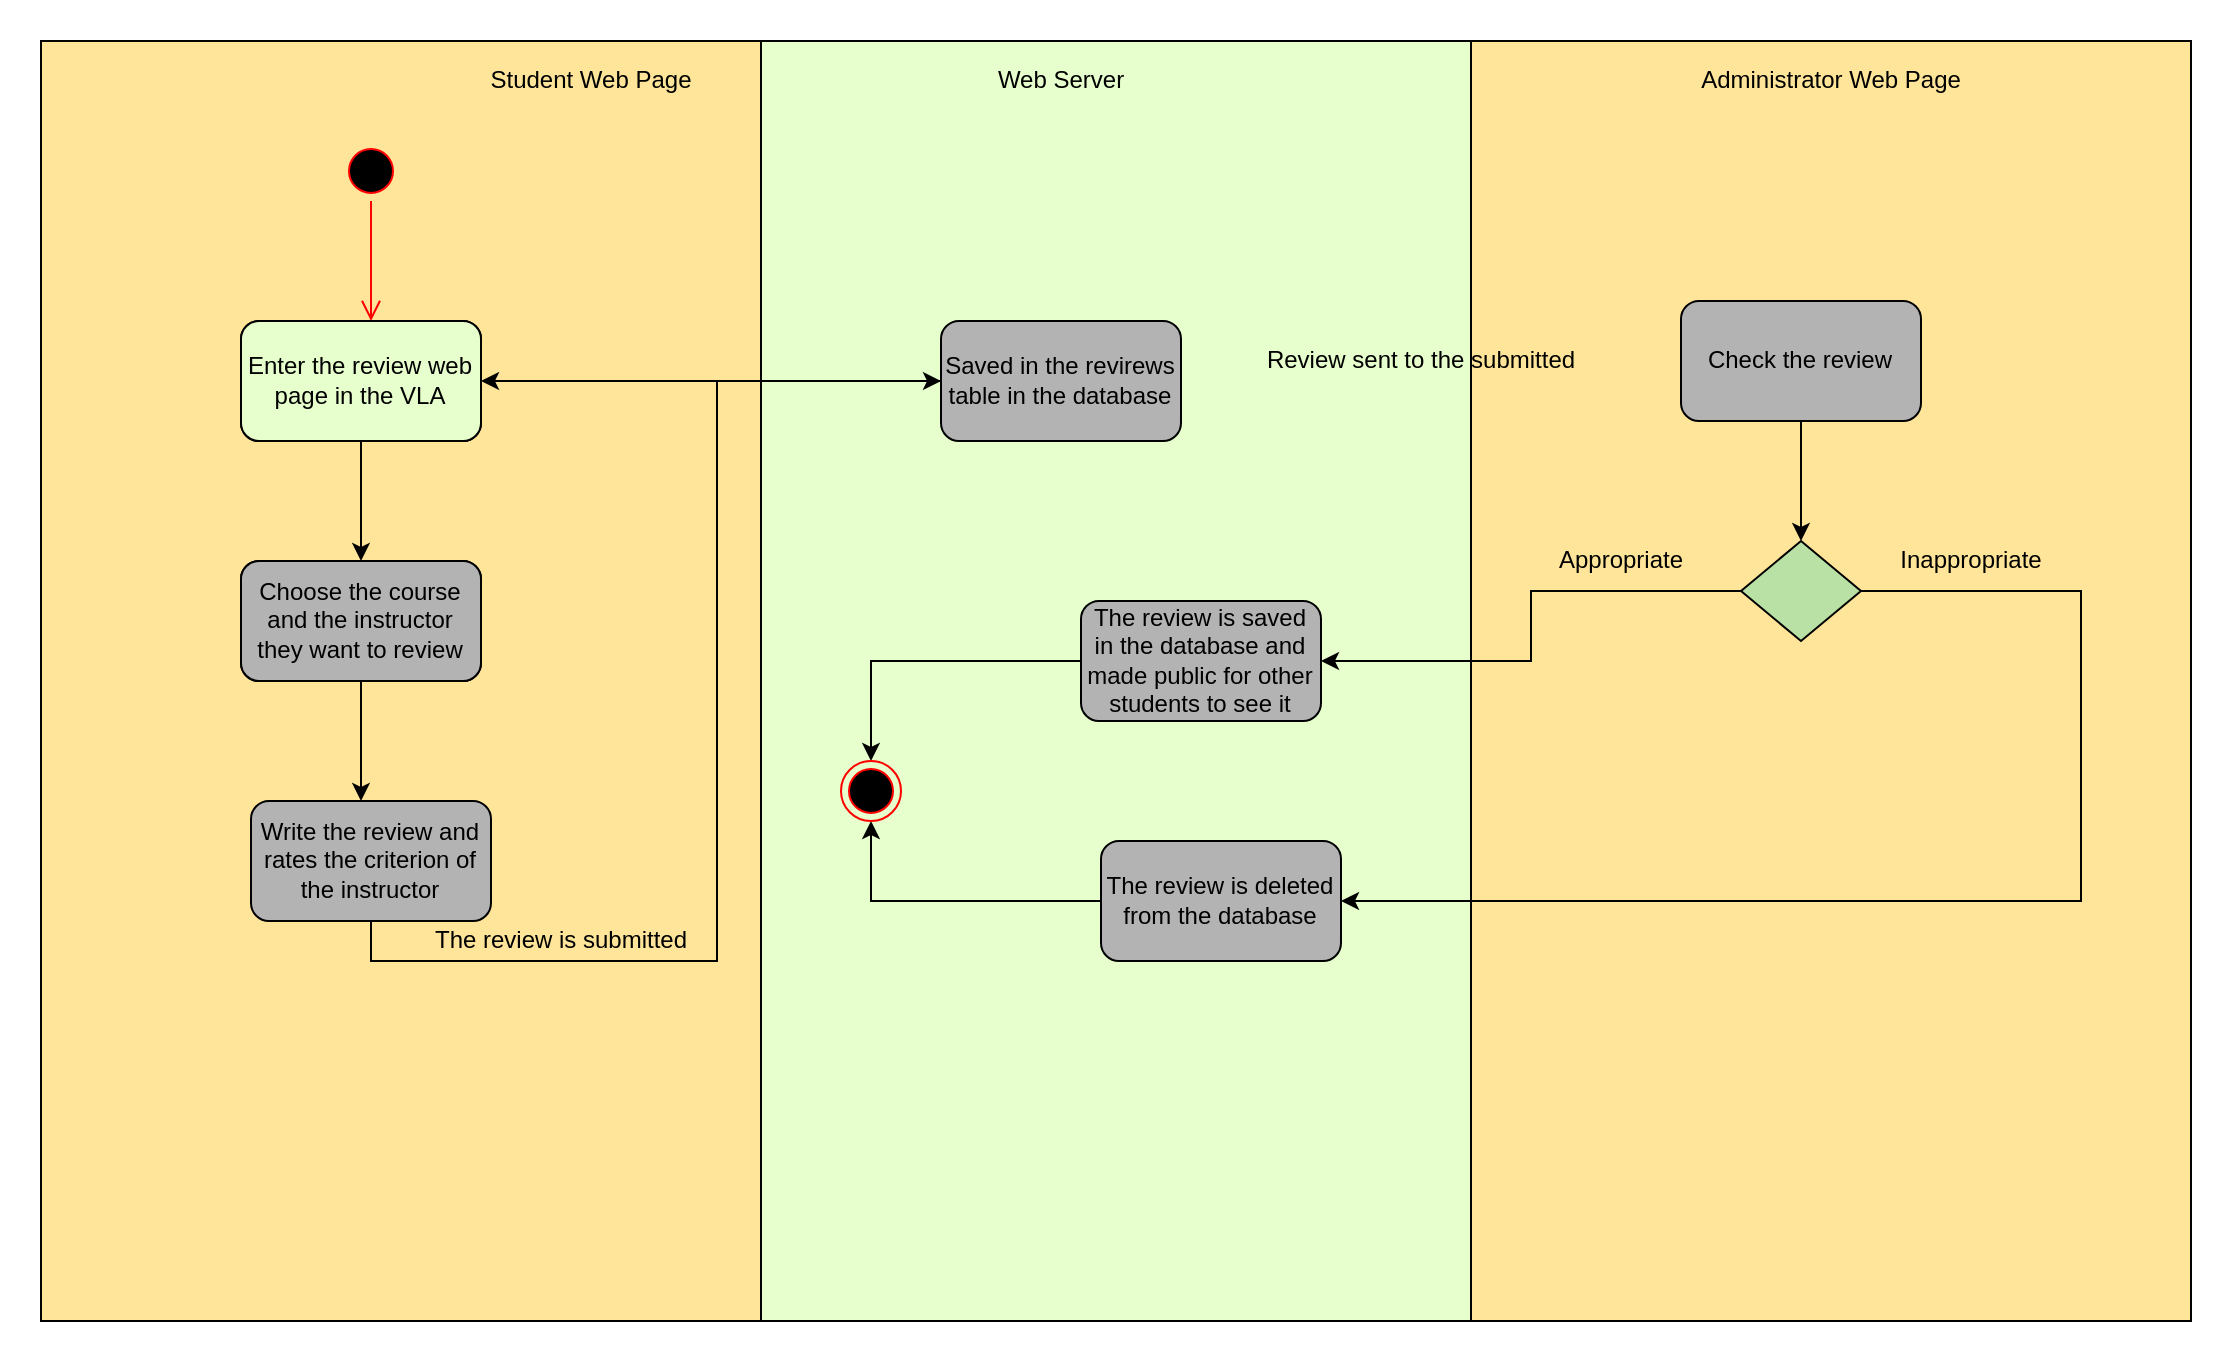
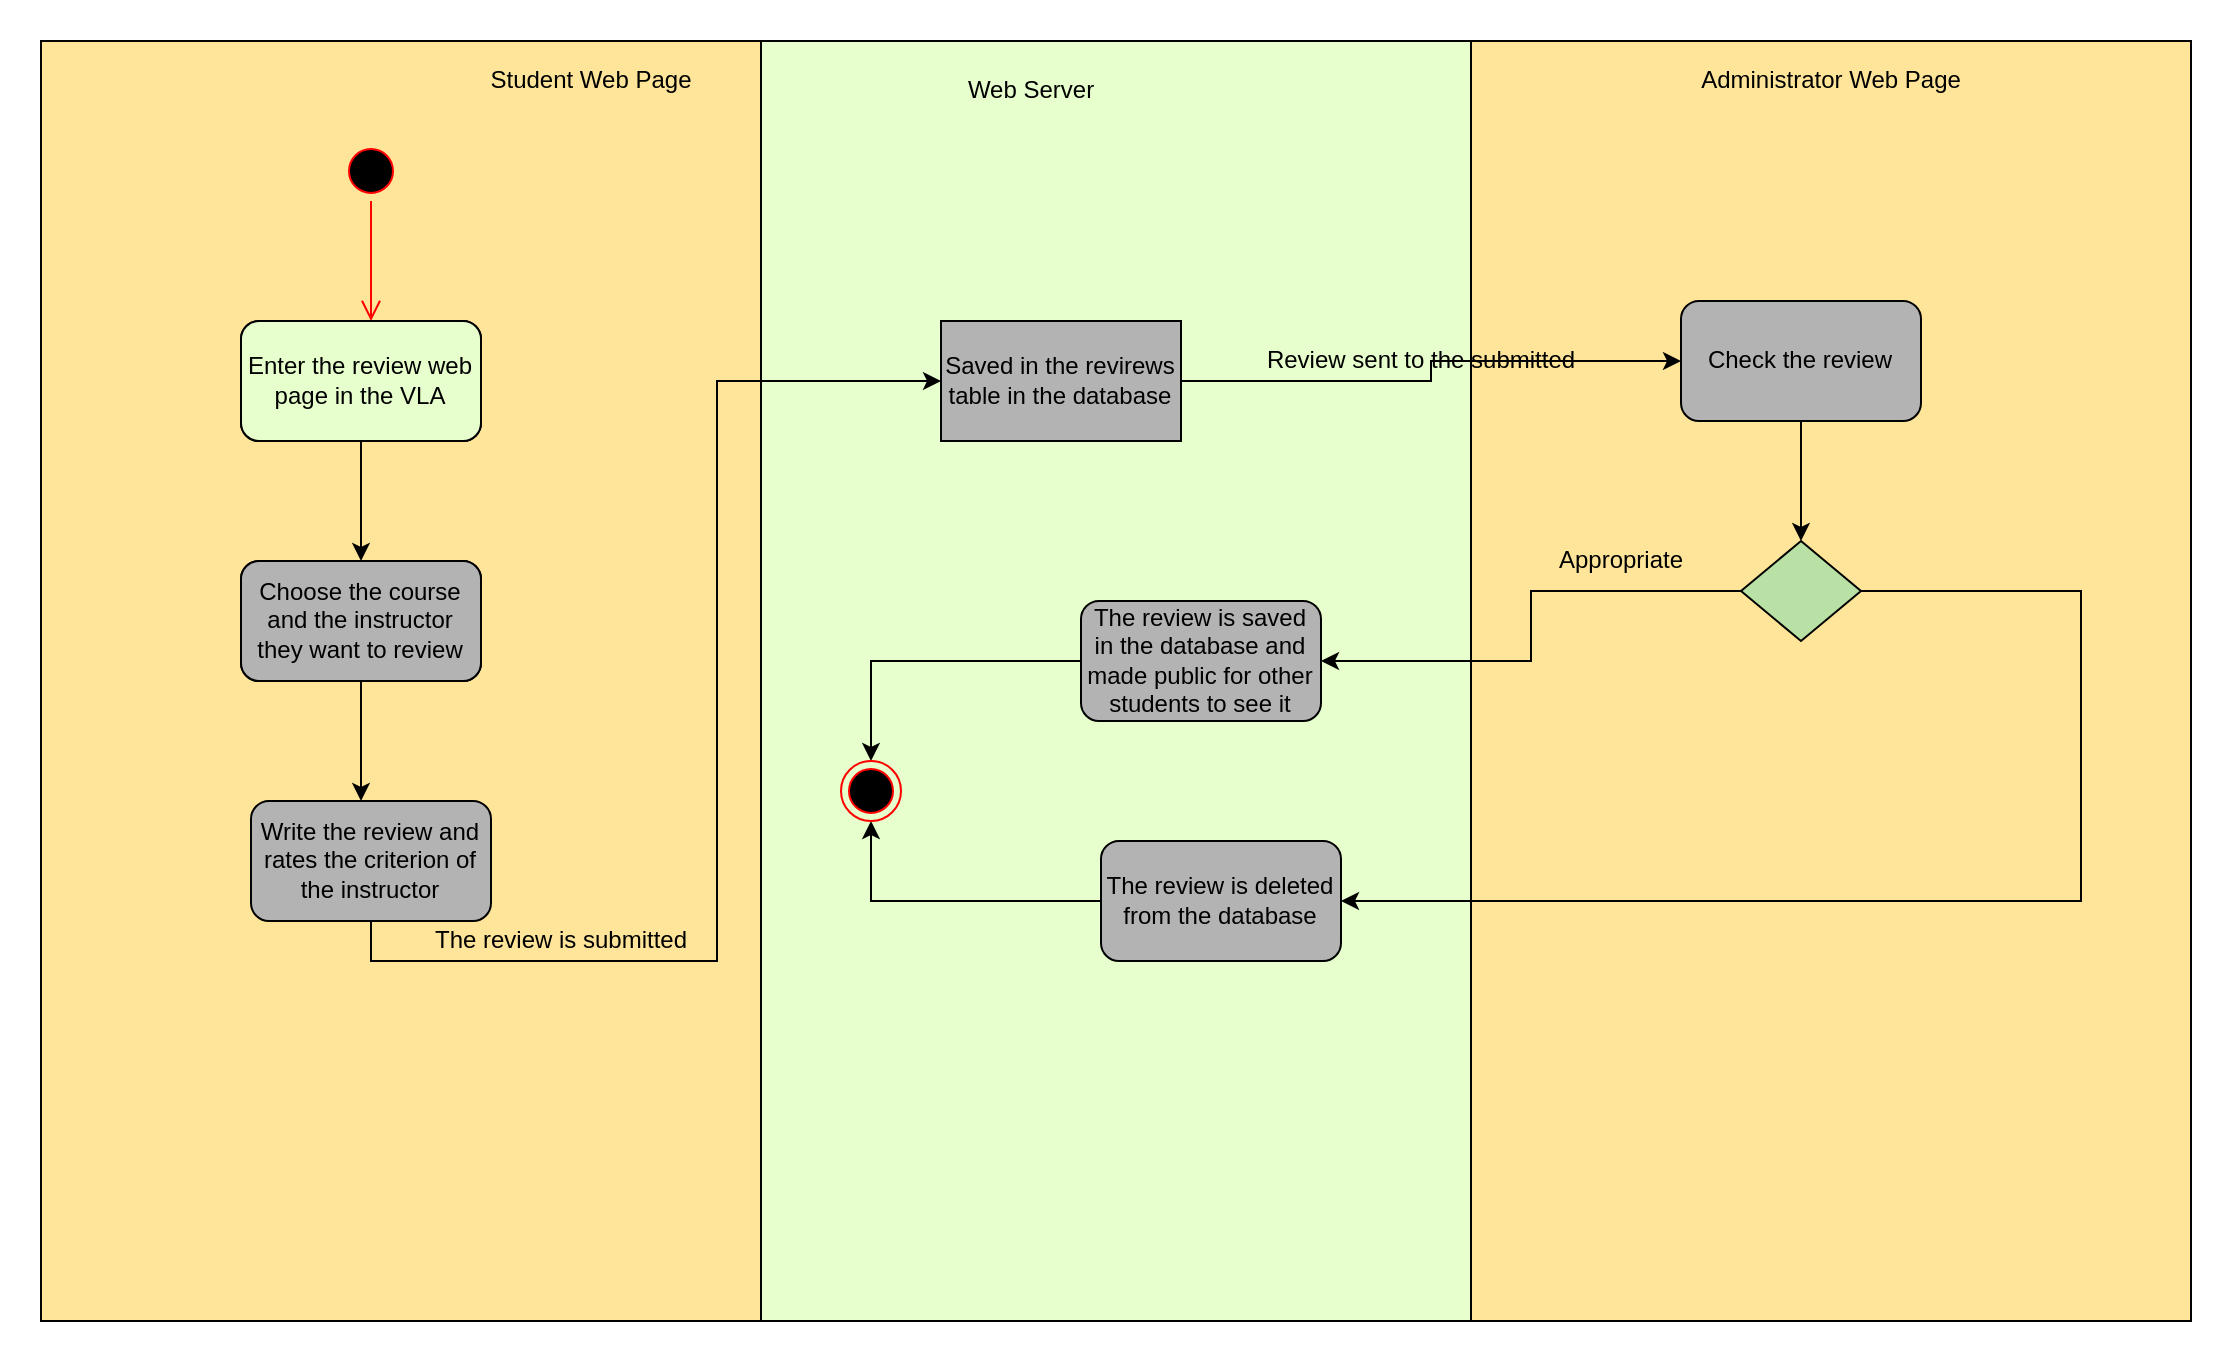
(1061, 81) -> (1031, 91)
(604, 381) -> (1327, 381)
(1061, 381) -> (1061, 381)
(1971, 561) -> none
